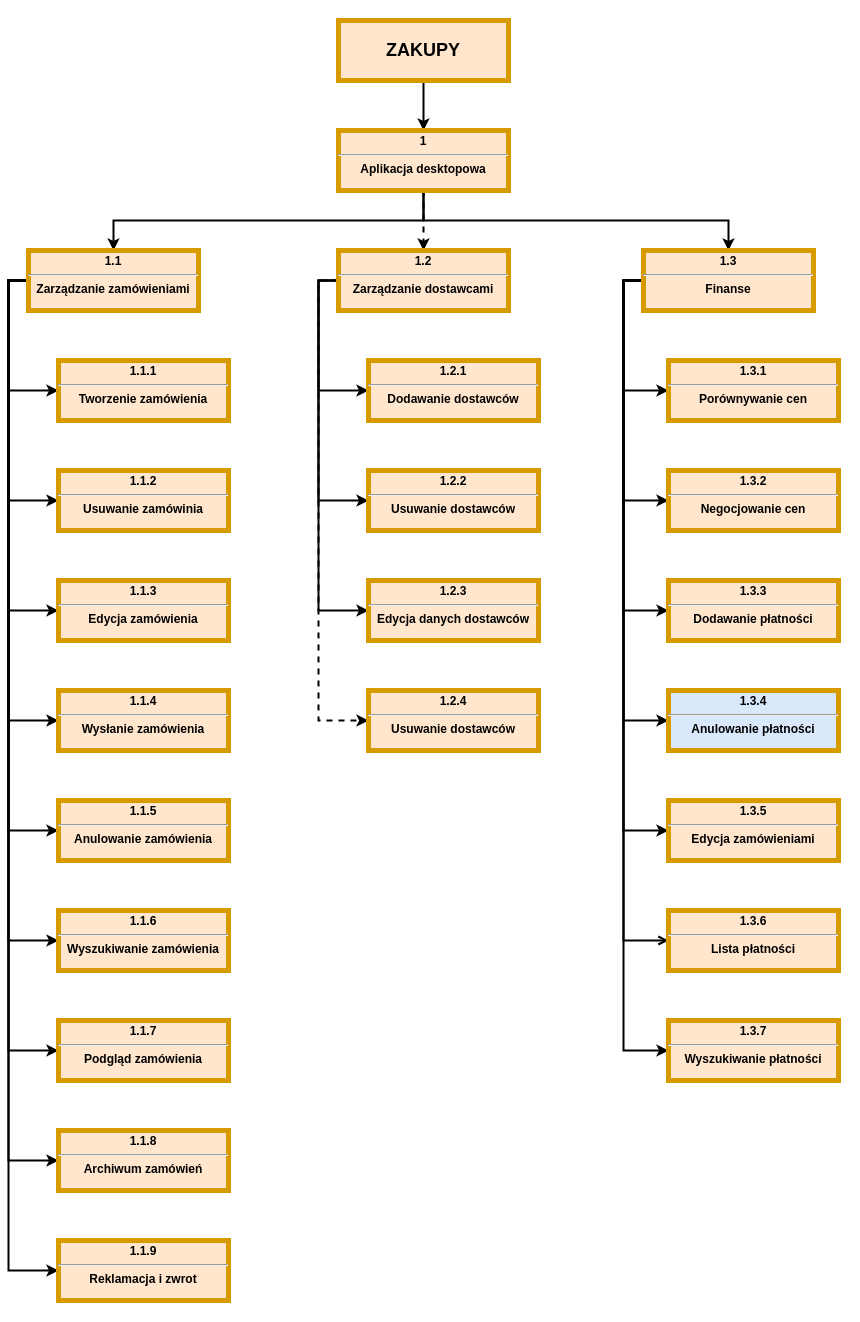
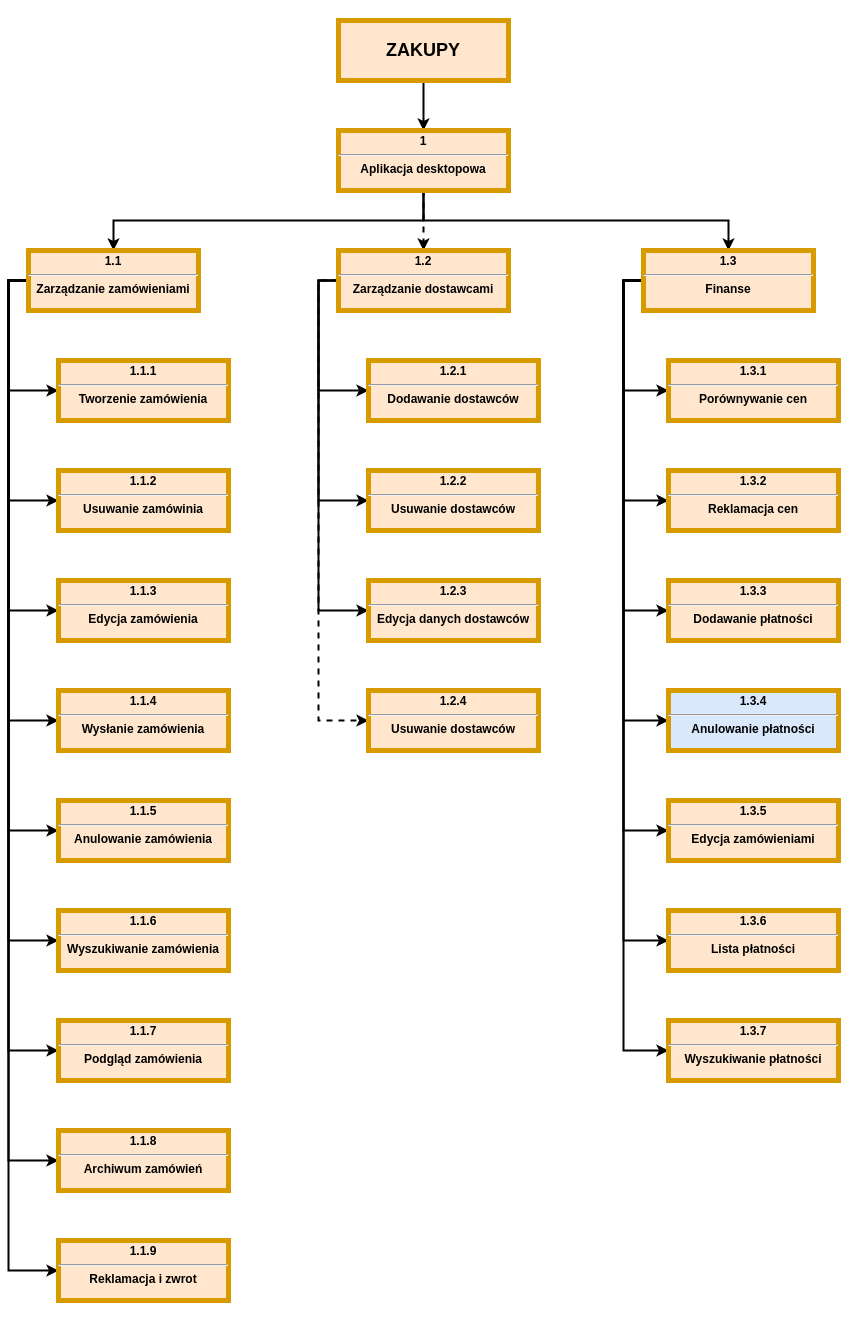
(719, 485) -> (712, 485)
(659, 941) -> (658, 941)
